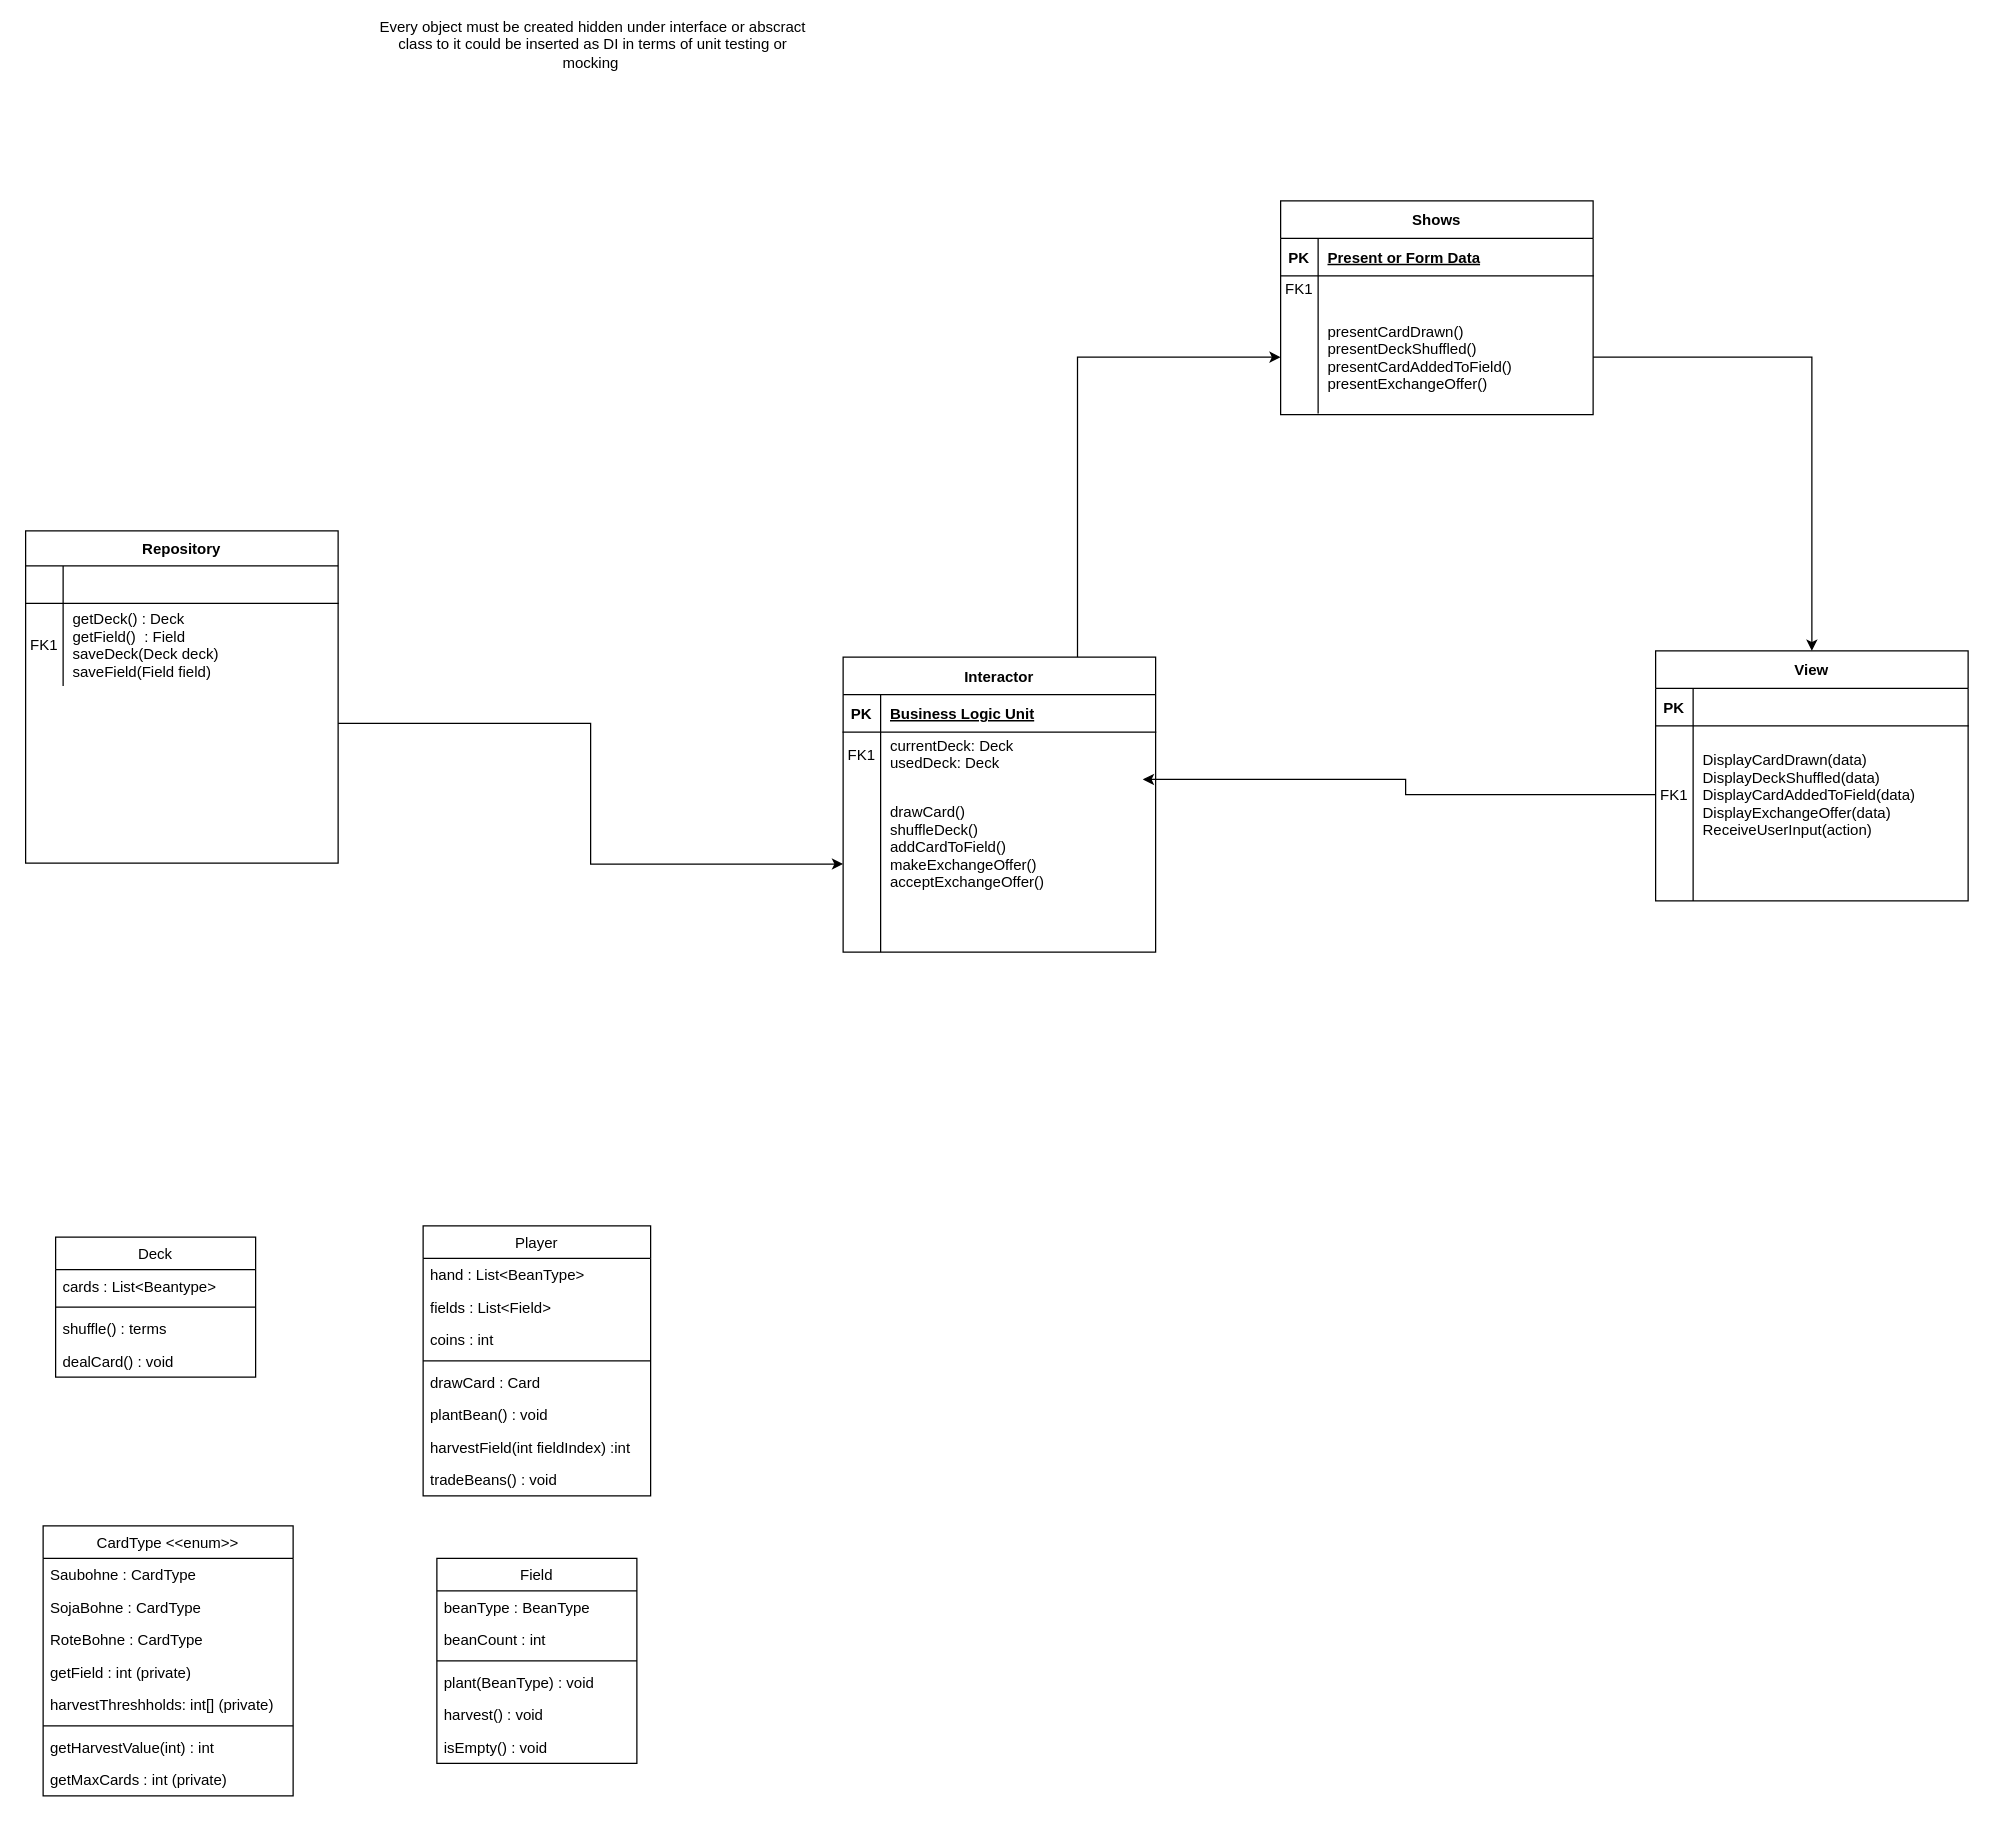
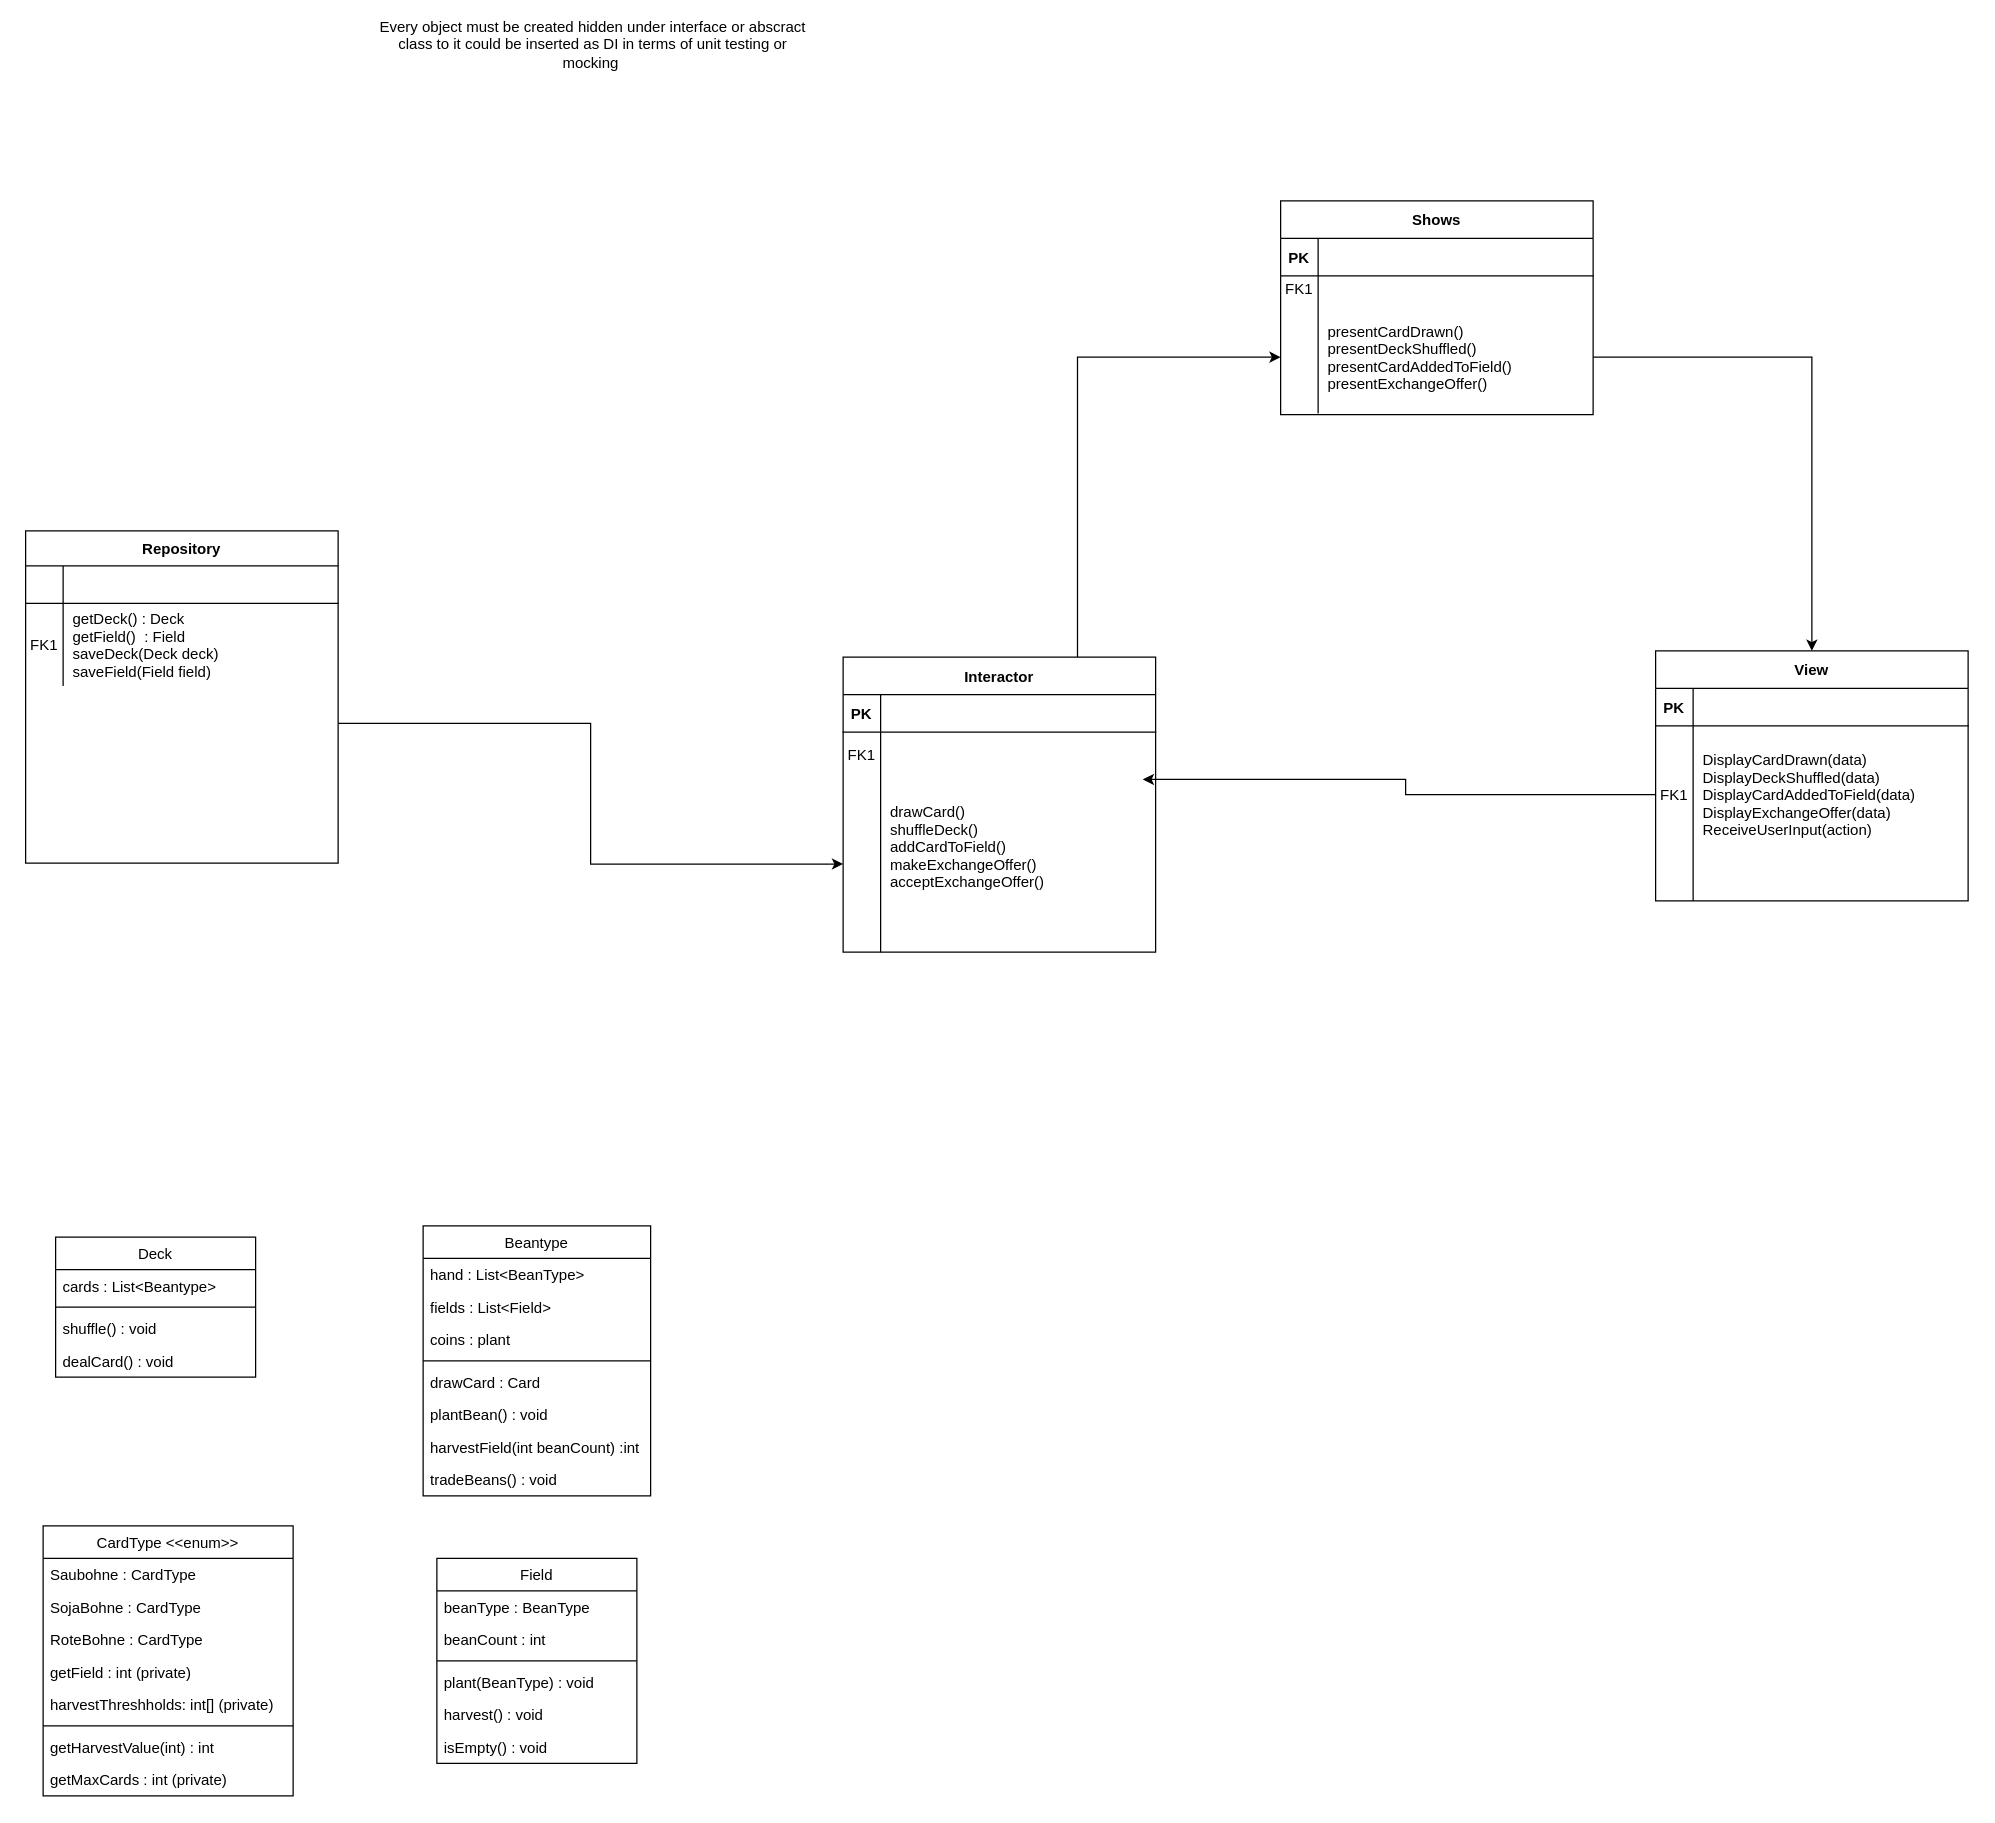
(1456, 257) -> none
(1018, 713) -> none
(1018, 754) -> none
(536, 1243) -> (536, 1243)
(126, 1329) -> (120, 1329)
(466, 1340) -> (475, 1340)
(551, 1448) -> (551, 1448)
